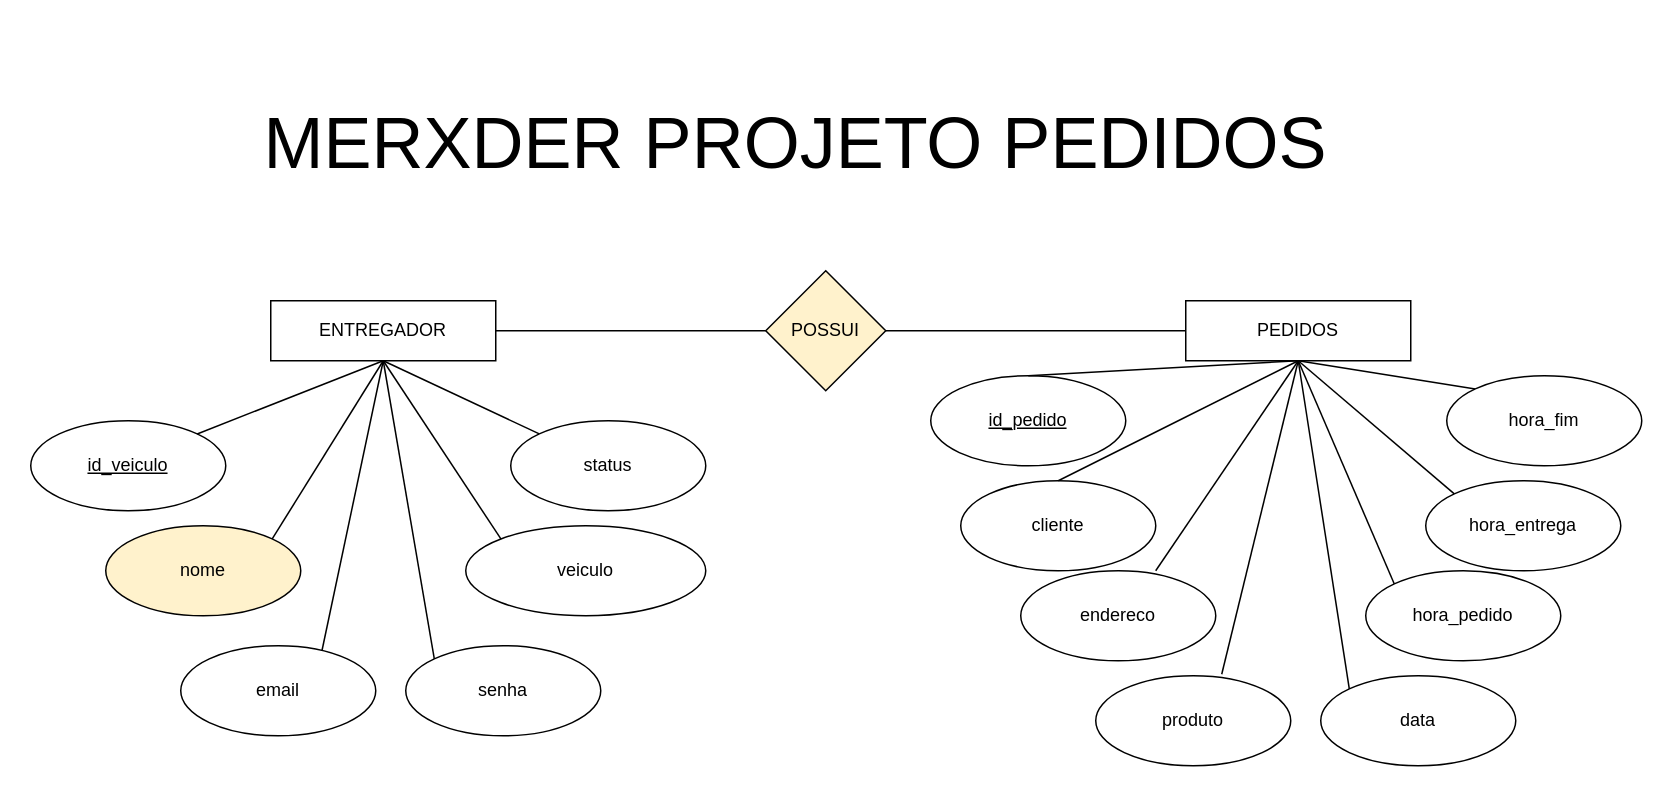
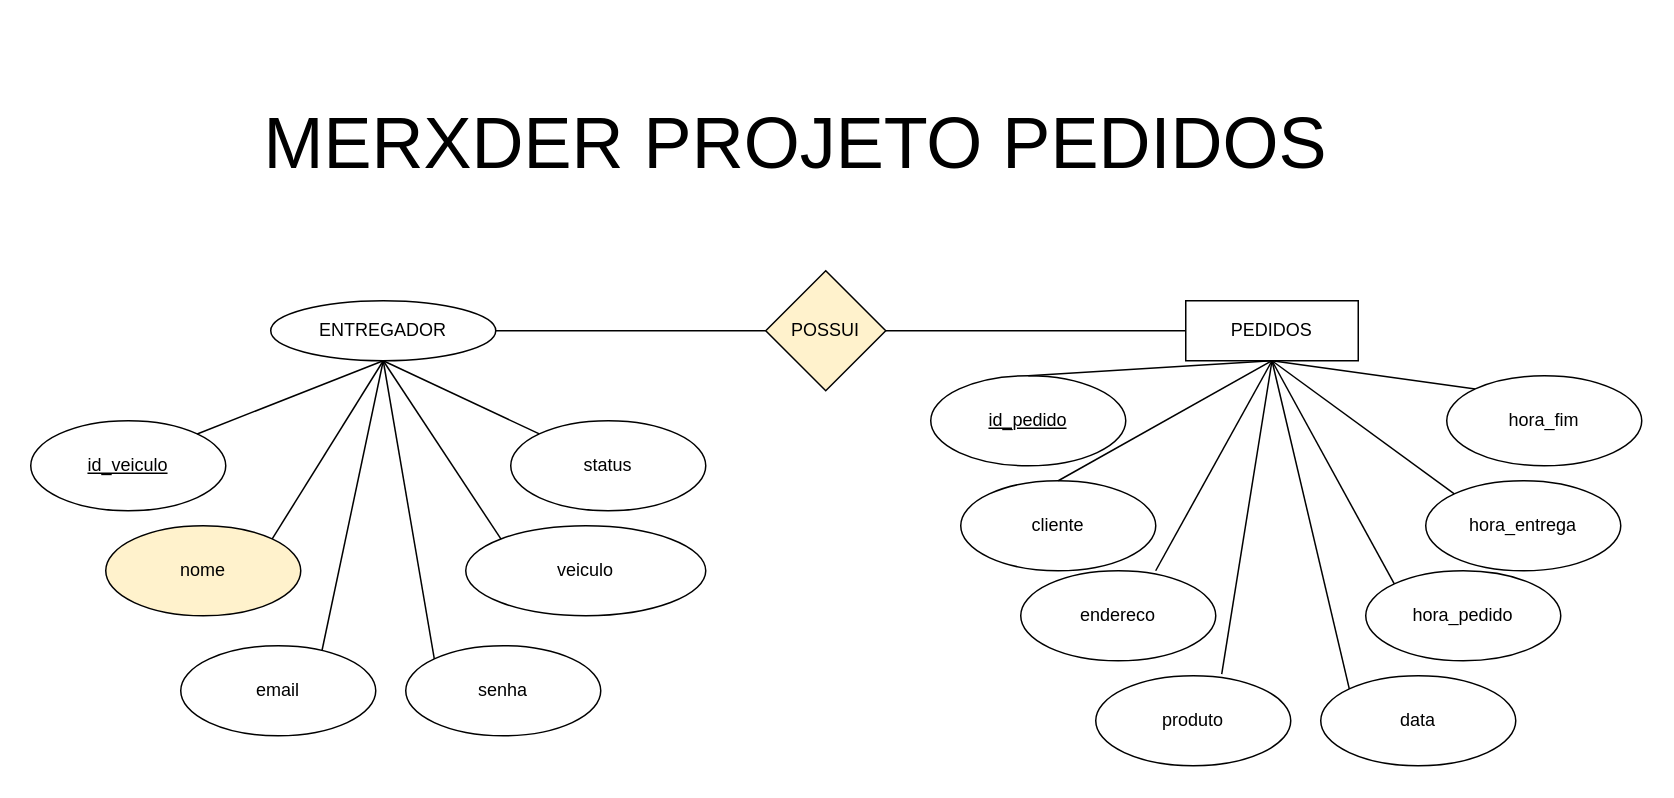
(383, 331) -> (383, 331)
(1298, 331) -> (1272, 331)
